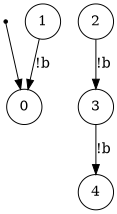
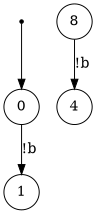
(96, 22) -> none
(35, 59) -> (22, 145)
(96, 107) -> (75, 22)
